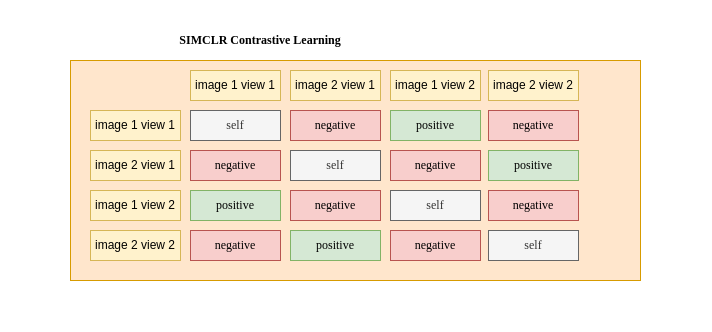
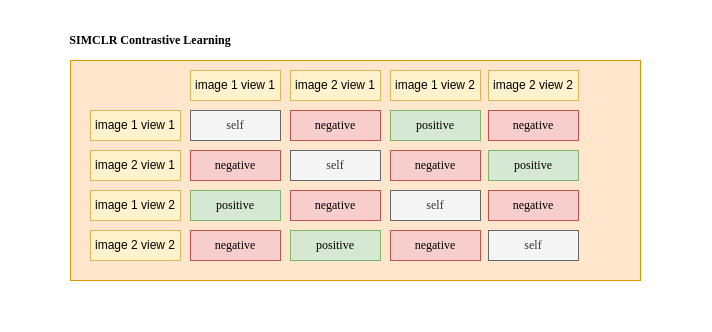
(261, 41) -> (151, 41)
